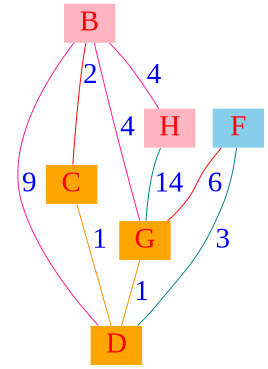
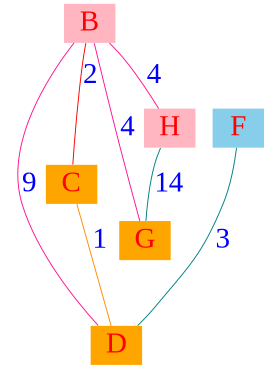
(196, 186) -> none
(131, 293) -> none
